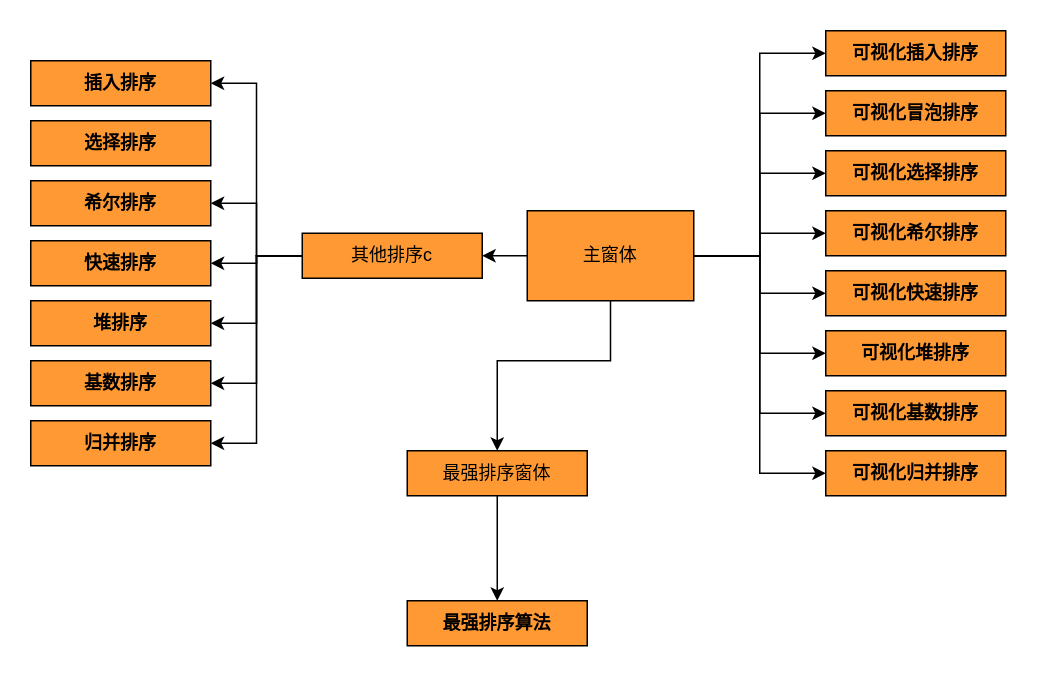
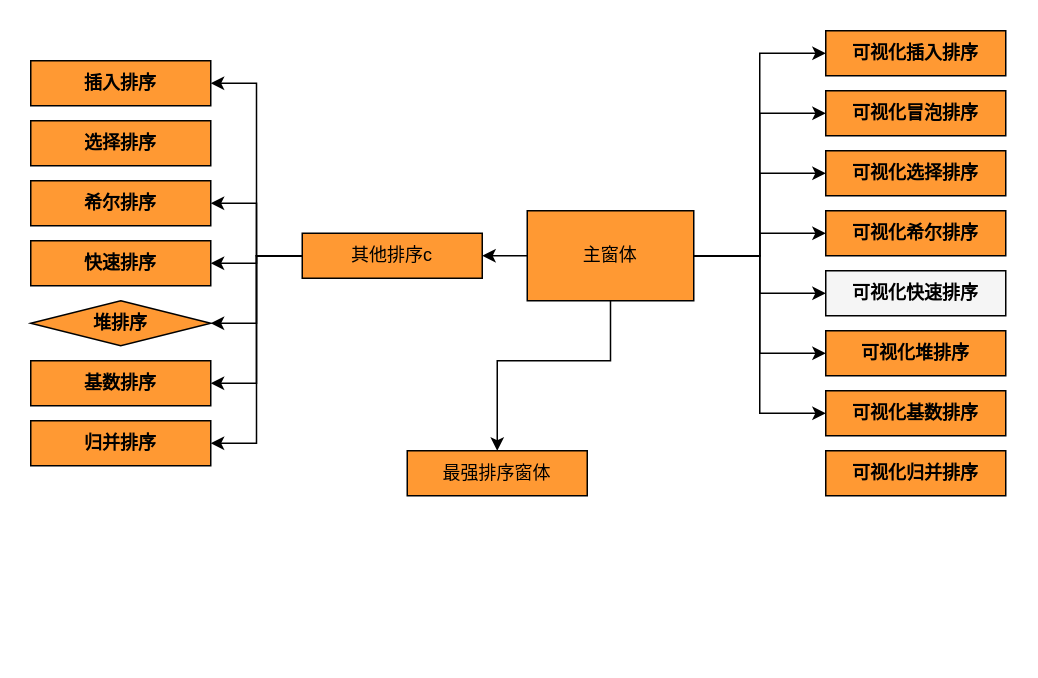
(916, 293) -> (916, 293)
(121, 323) -> (121, 323)
(760, 472) -> none
(497, 543) -> none
(497, 623) -> none
